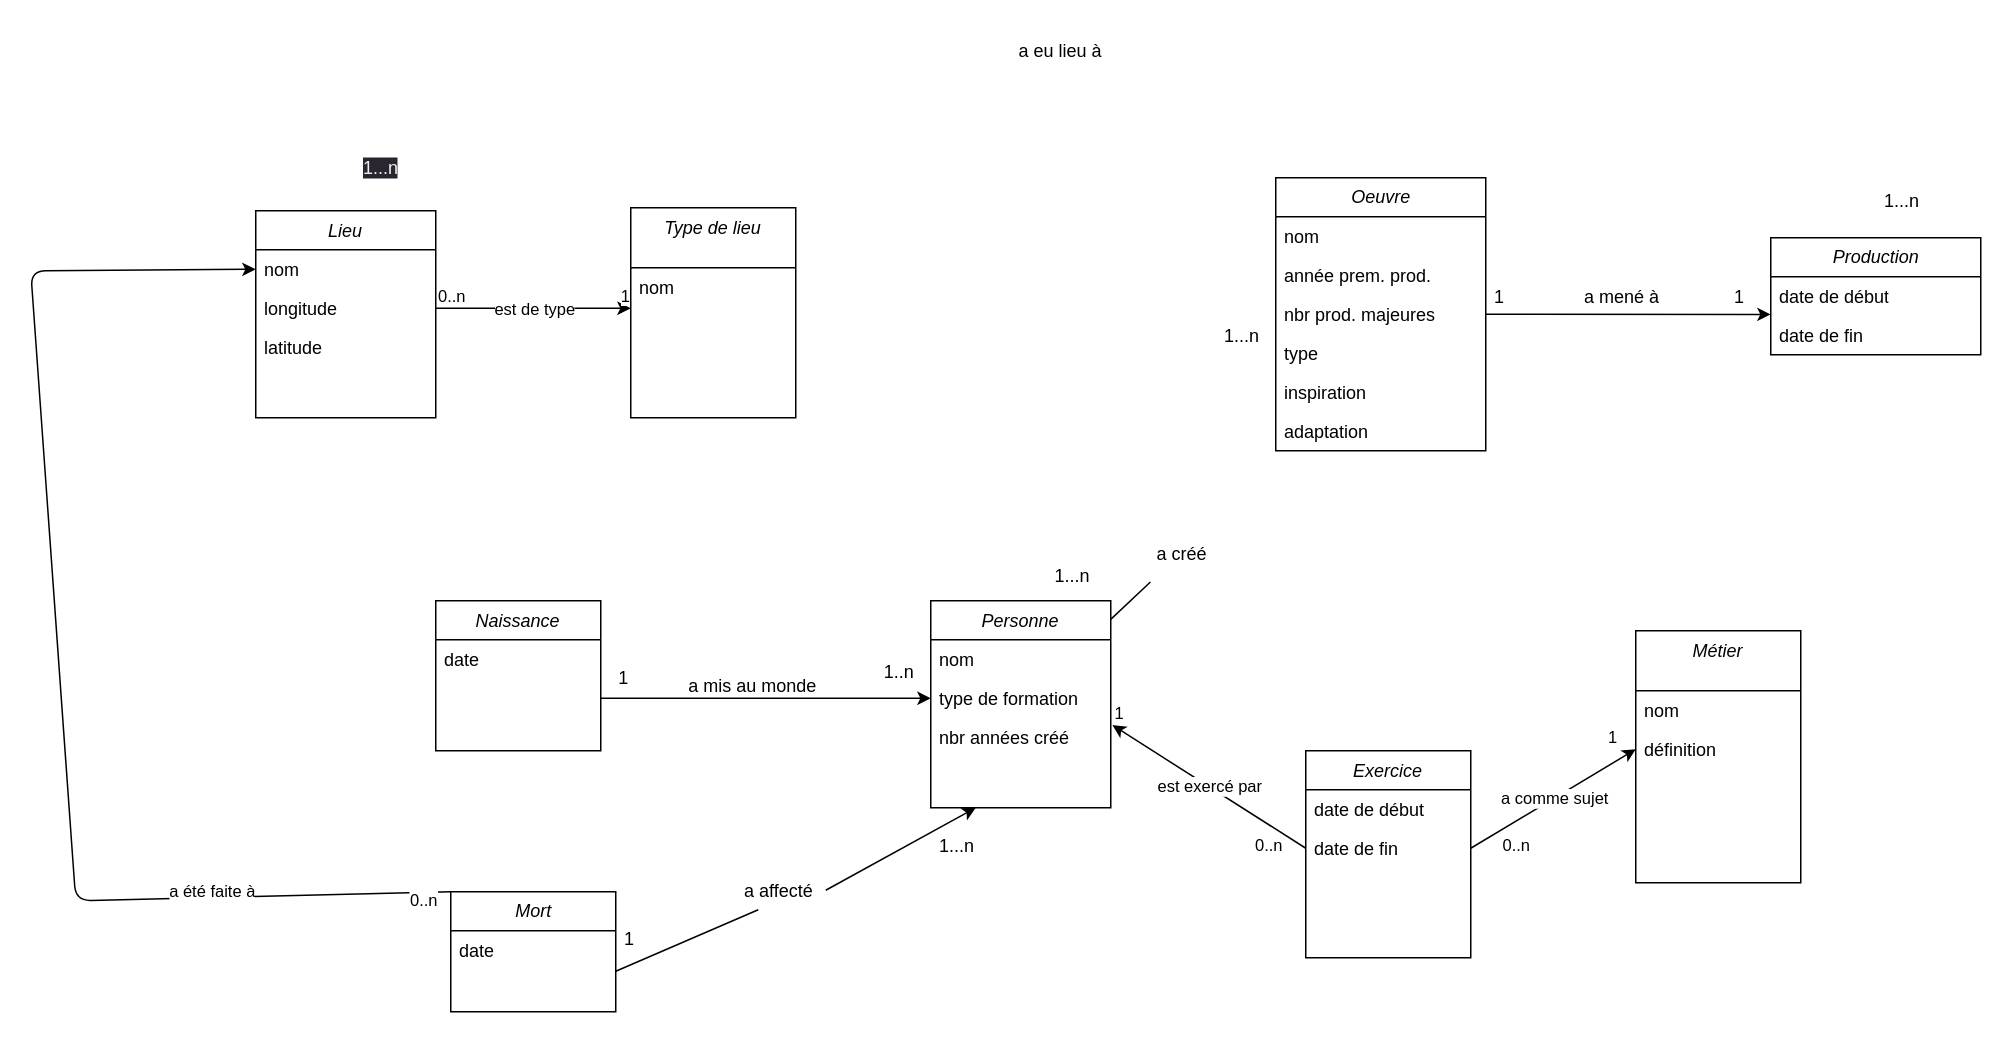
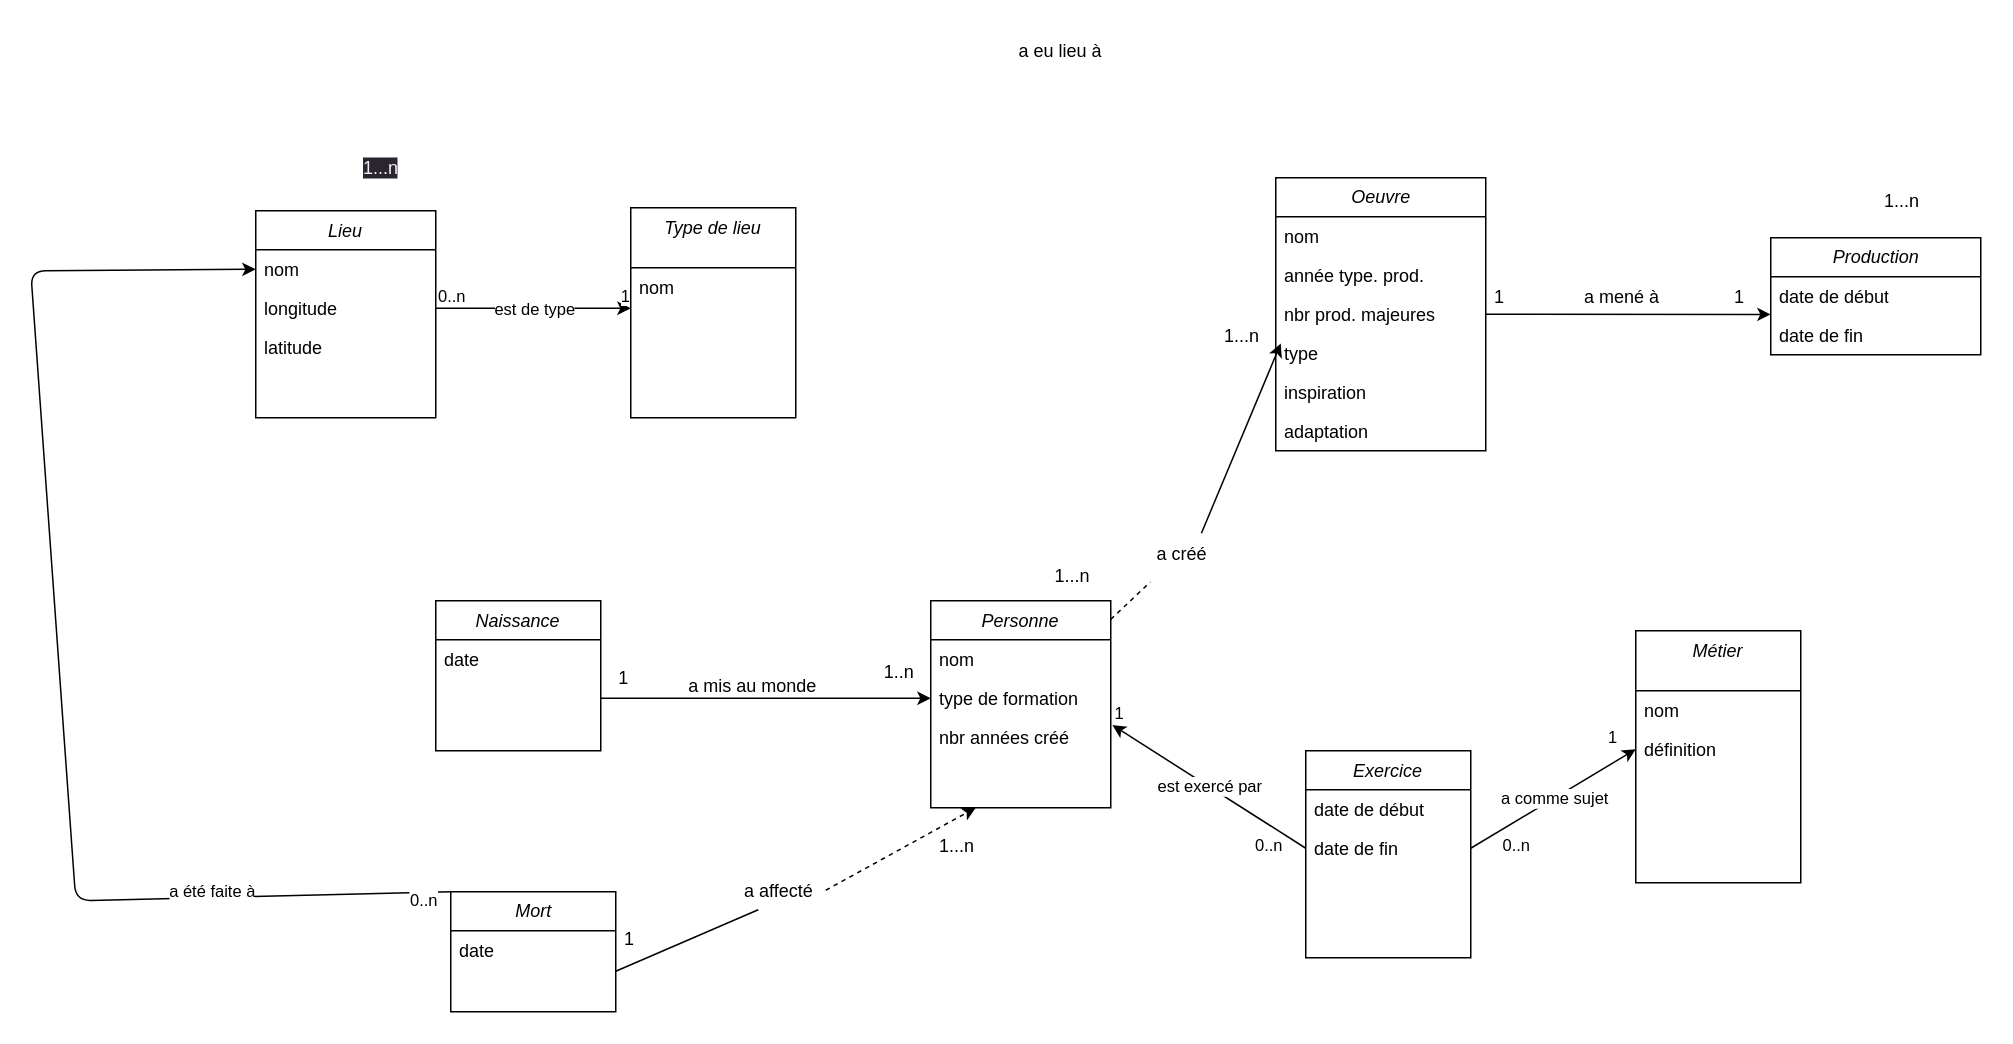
(1361, 277) -> (1361, 277)
none -> (1239, 443)
(1131, 600) -> (1131, 600)
(897, 851) -> (897, 851)
